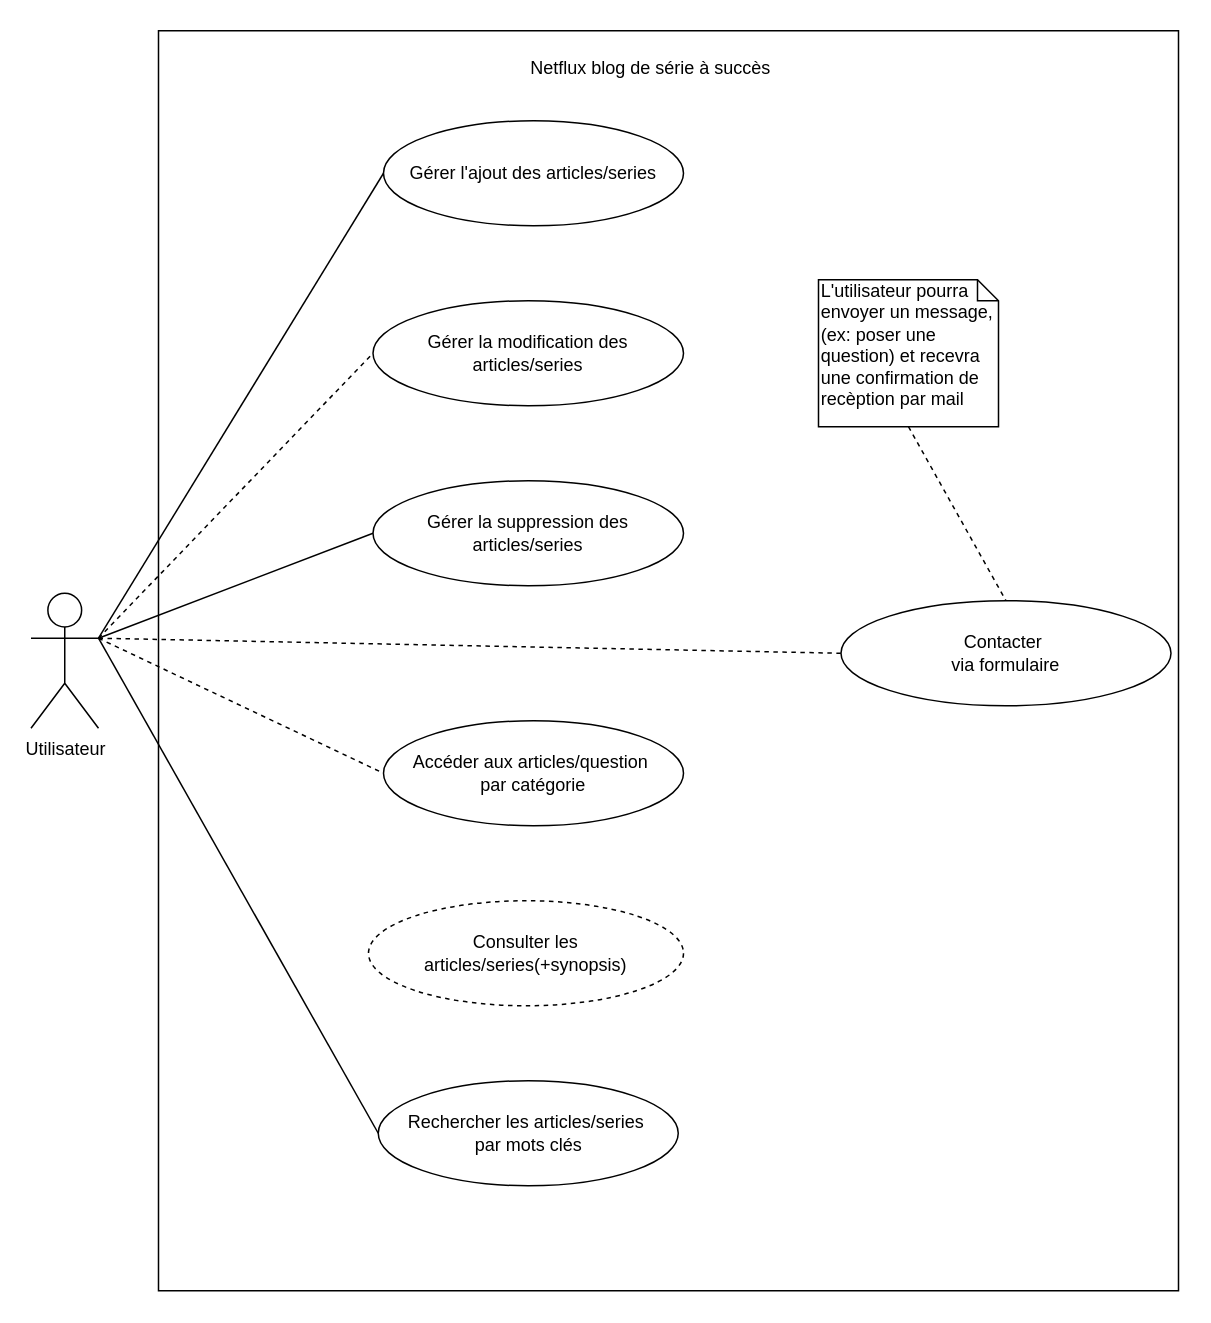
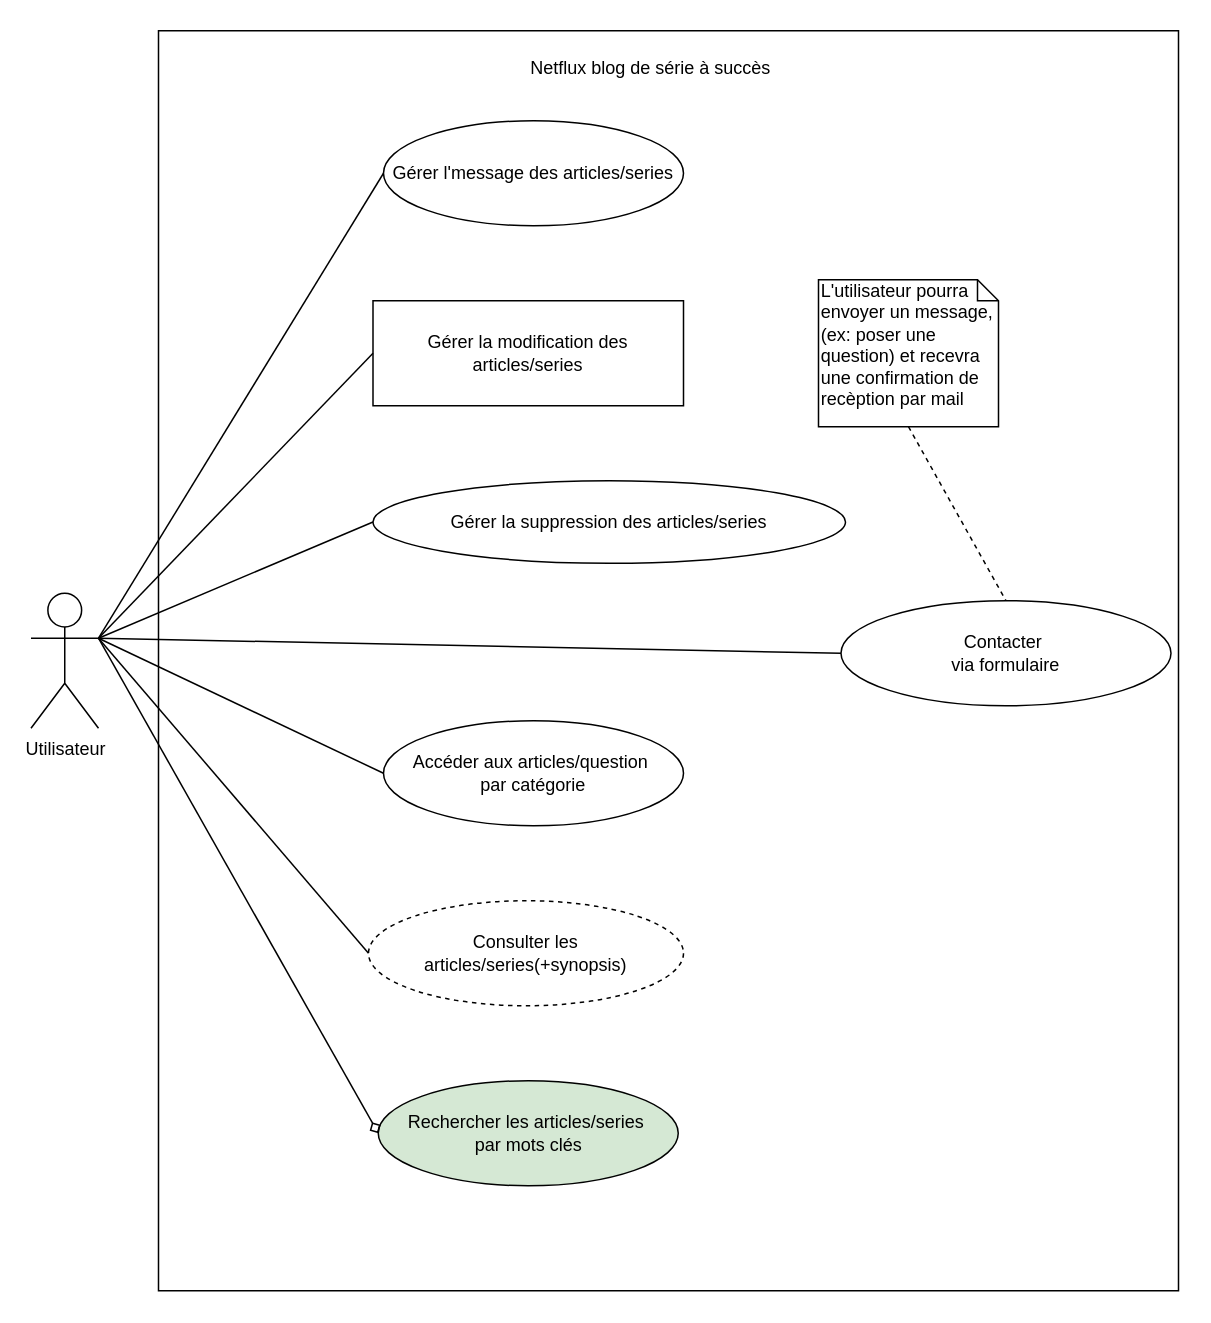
(533, 173) -> (533, 173)
(528, 353) -> (528, 353)
(238, 493) -> (238, 493)
(528, 533) -> (609, 522)
(471, 646) -> (471, 646)
(243, 707) -> (243, 707)
none -> (237, 800)
(375, 1127) -> (372, 1122)
(528, 1133) -> (528, 1133)
